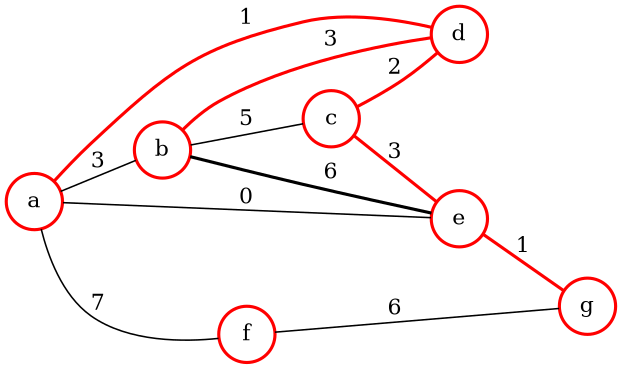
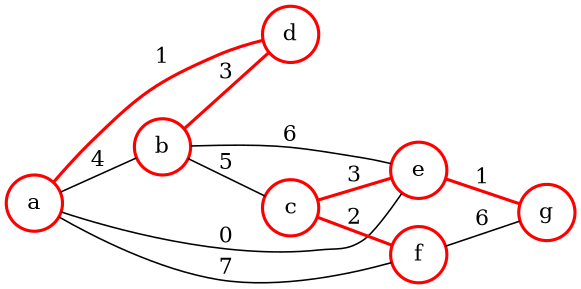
(399, 82) -> (355, 231)
(98, 162) -> (98, 160)
(311, 186) -> (292, 147)
